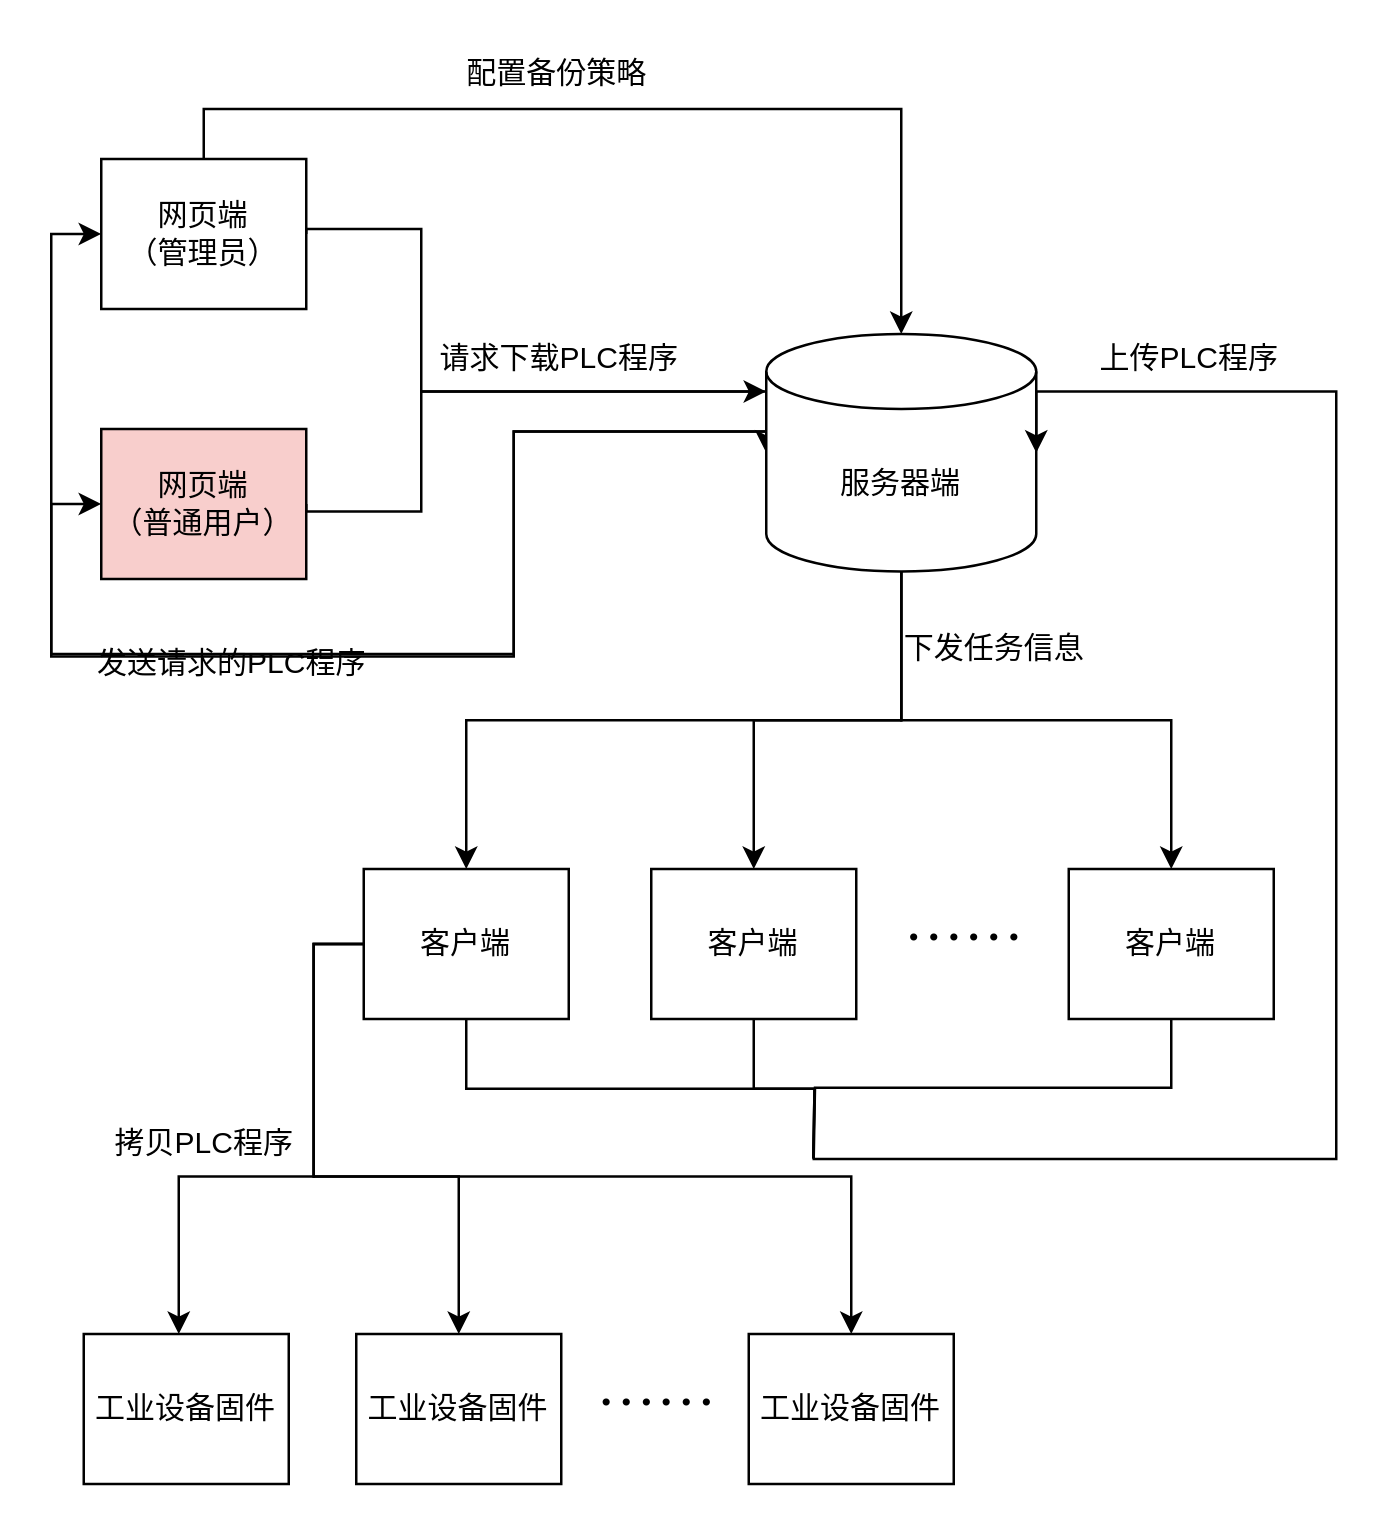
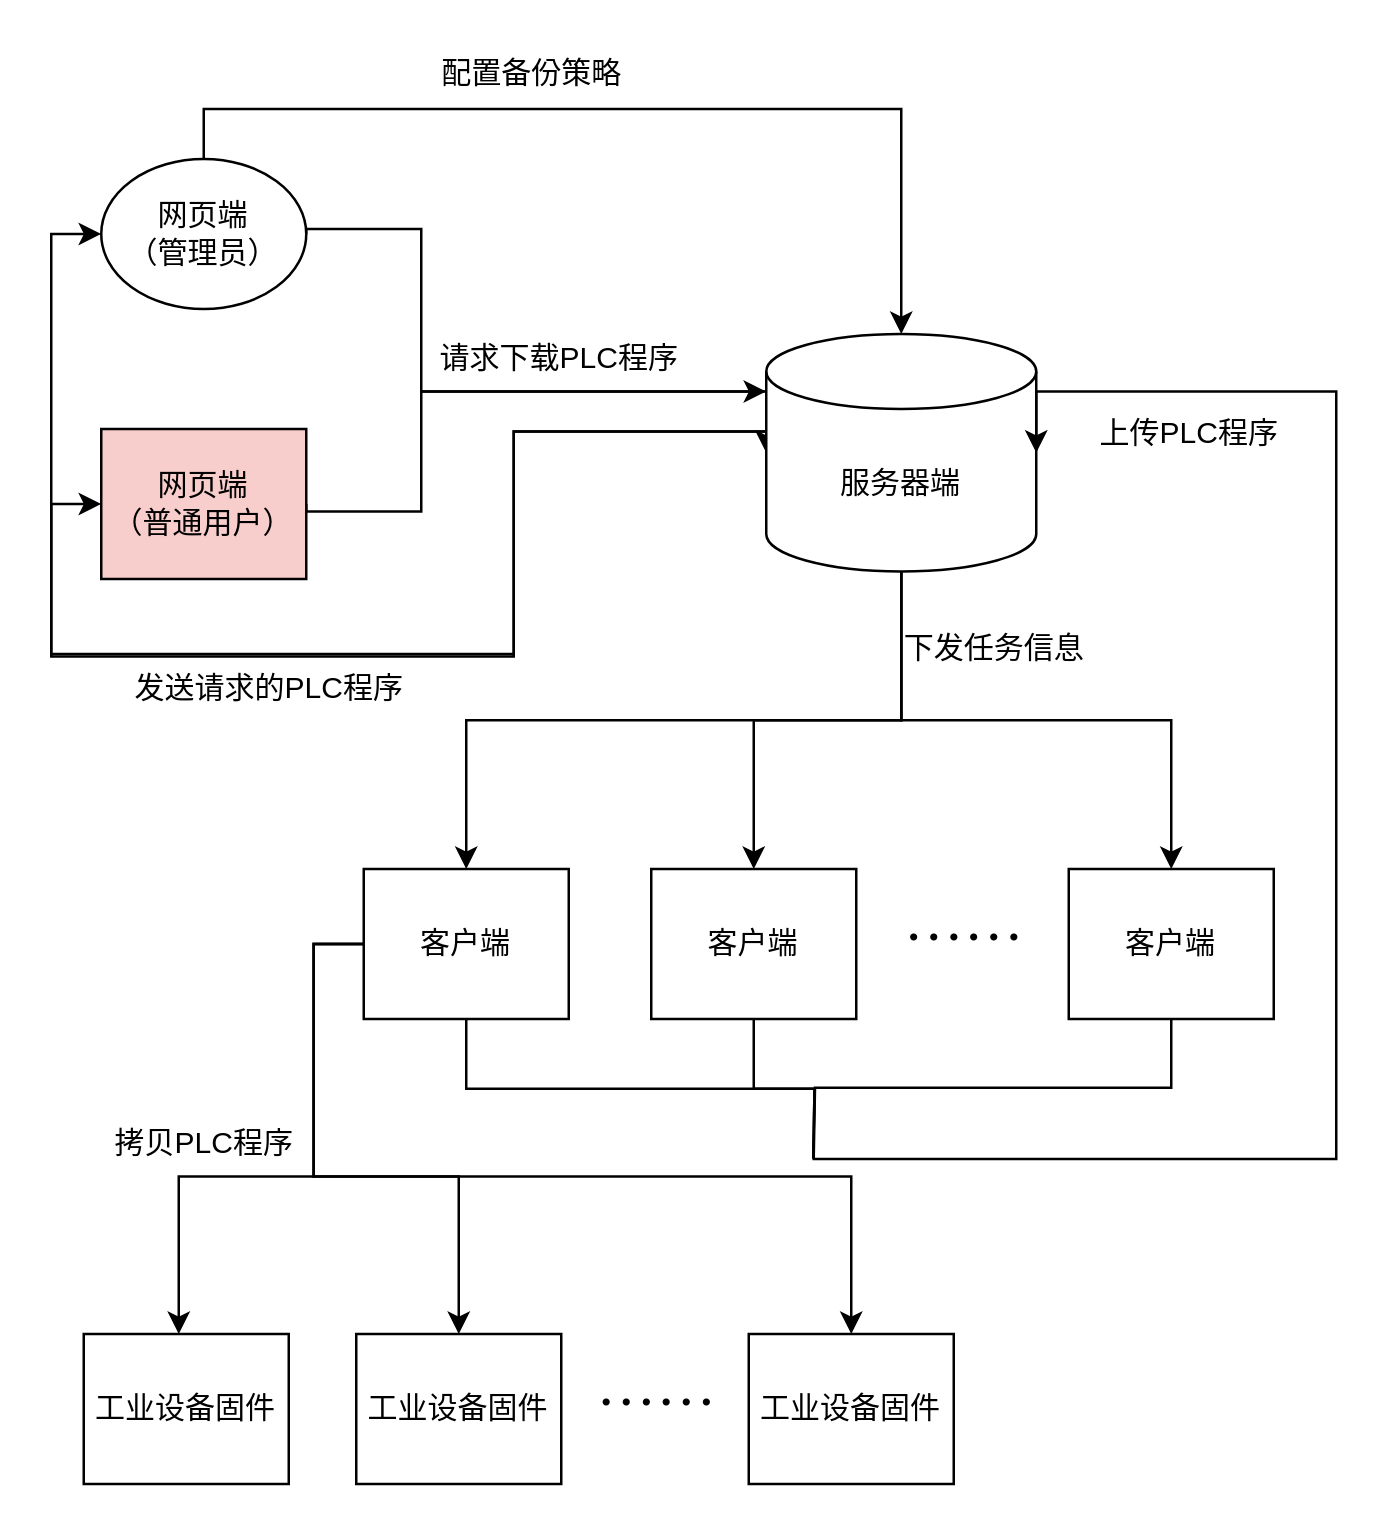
(556, 74) -> (531, 74)
(204, 234) -> (204, 234)
(1188, 359) -> (1188, 434)
(230, 664) -> (268, 689)
